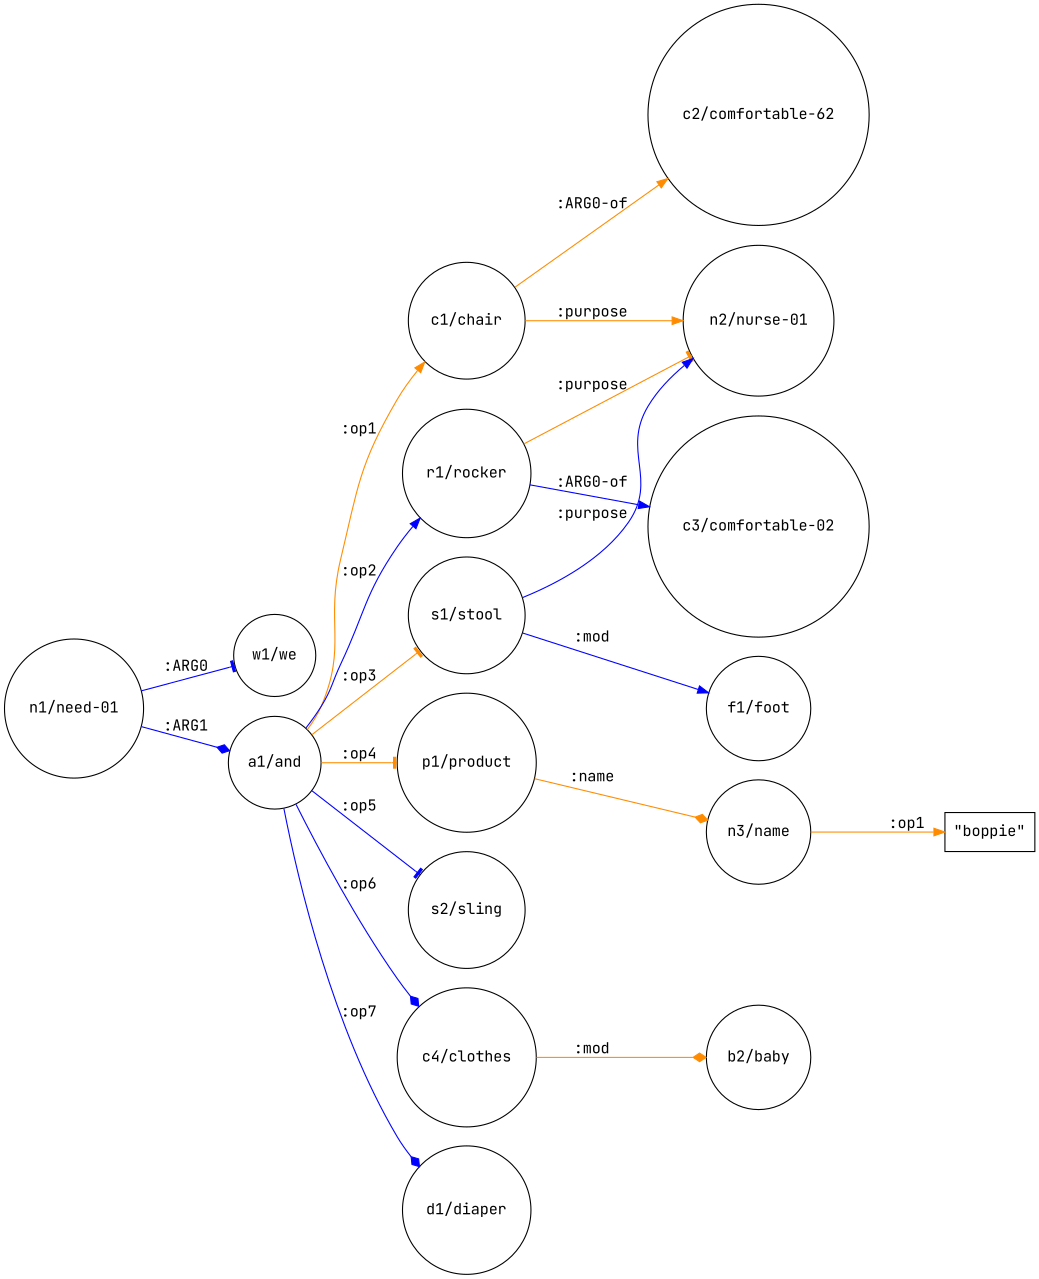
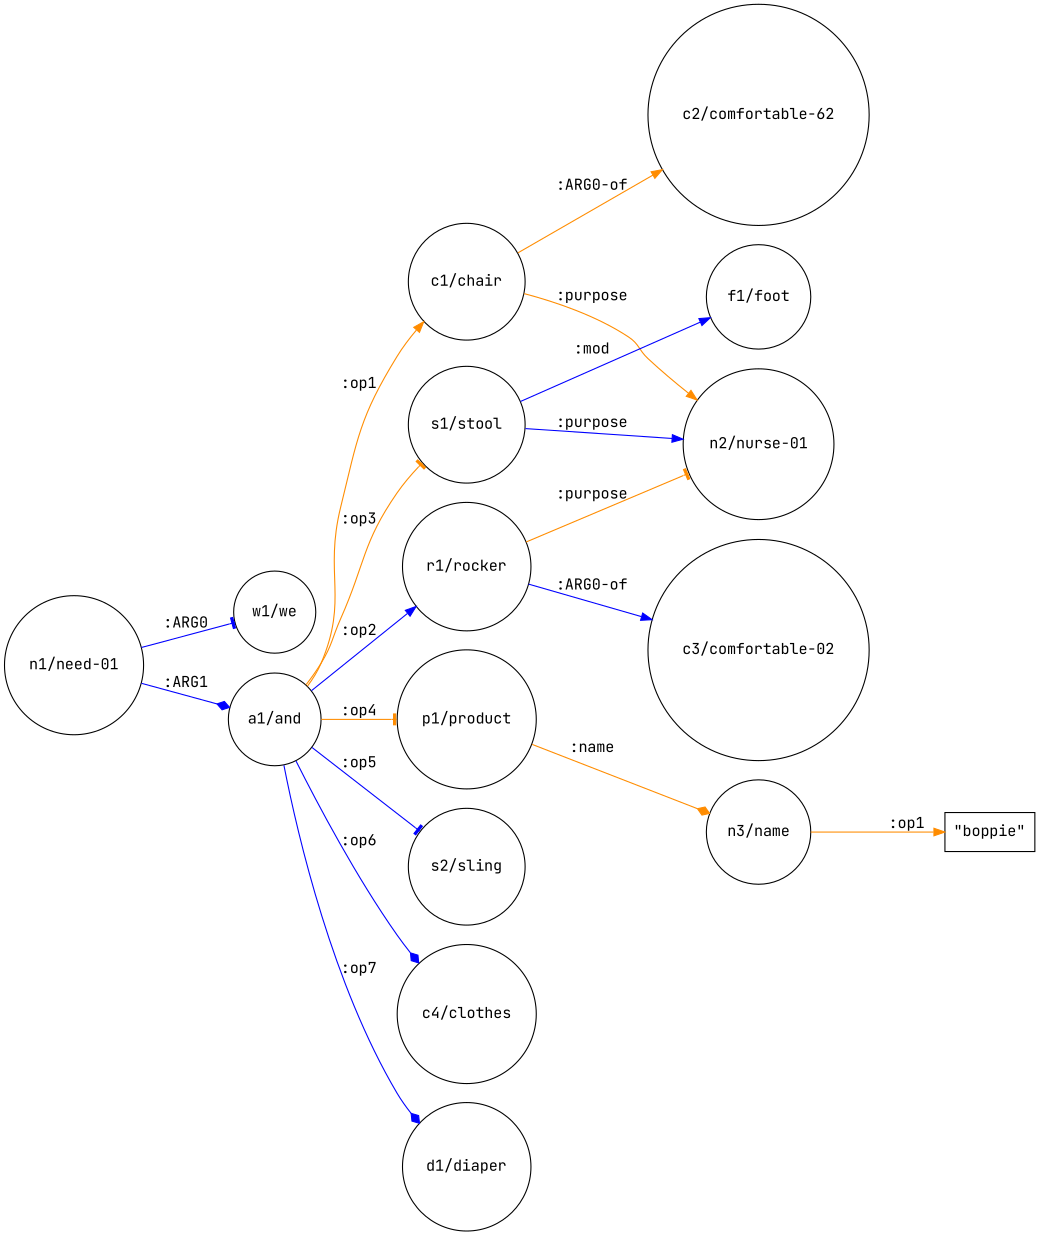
(759, 1057) -> none
